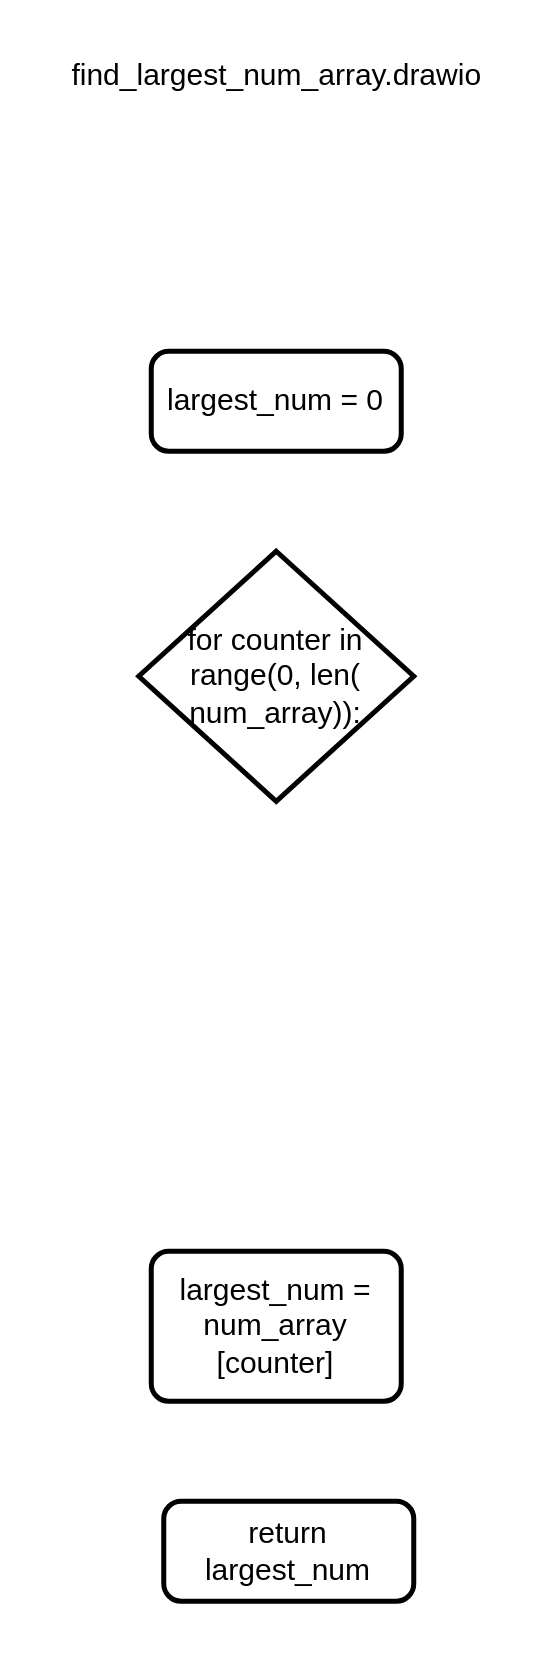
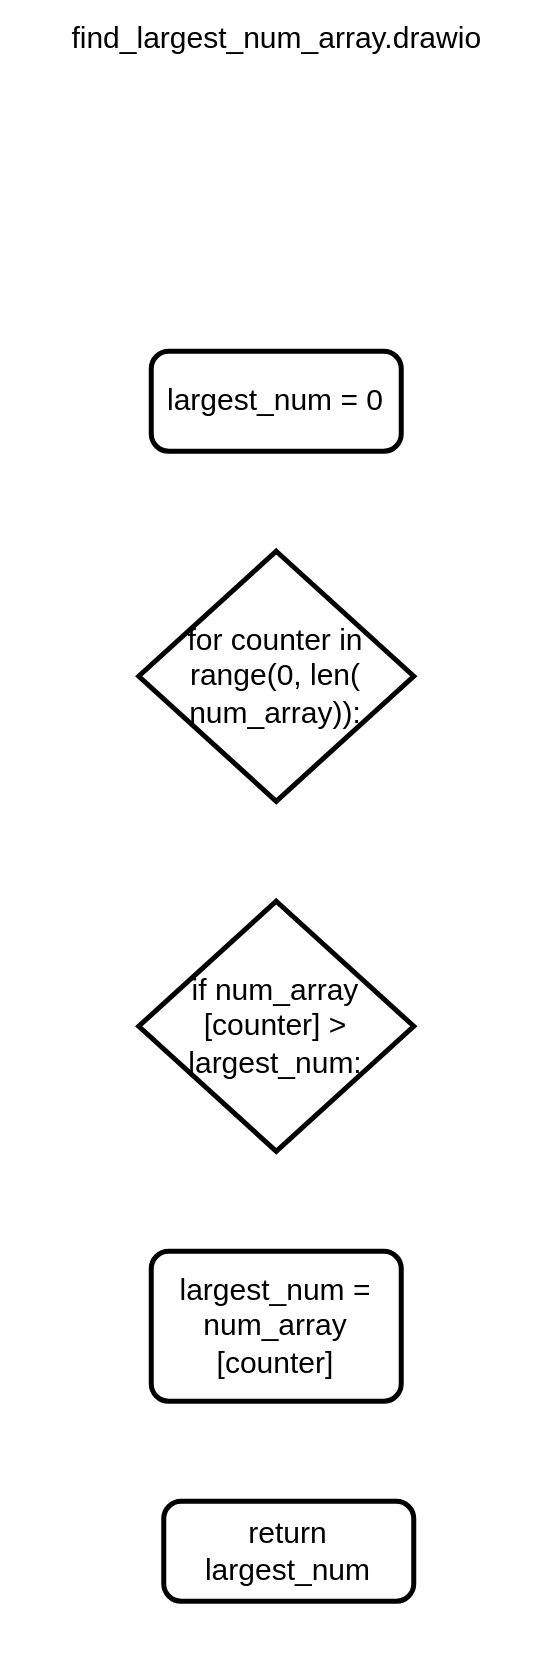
(276, 76) -> (276, 39)
none -> (276, 1026)
